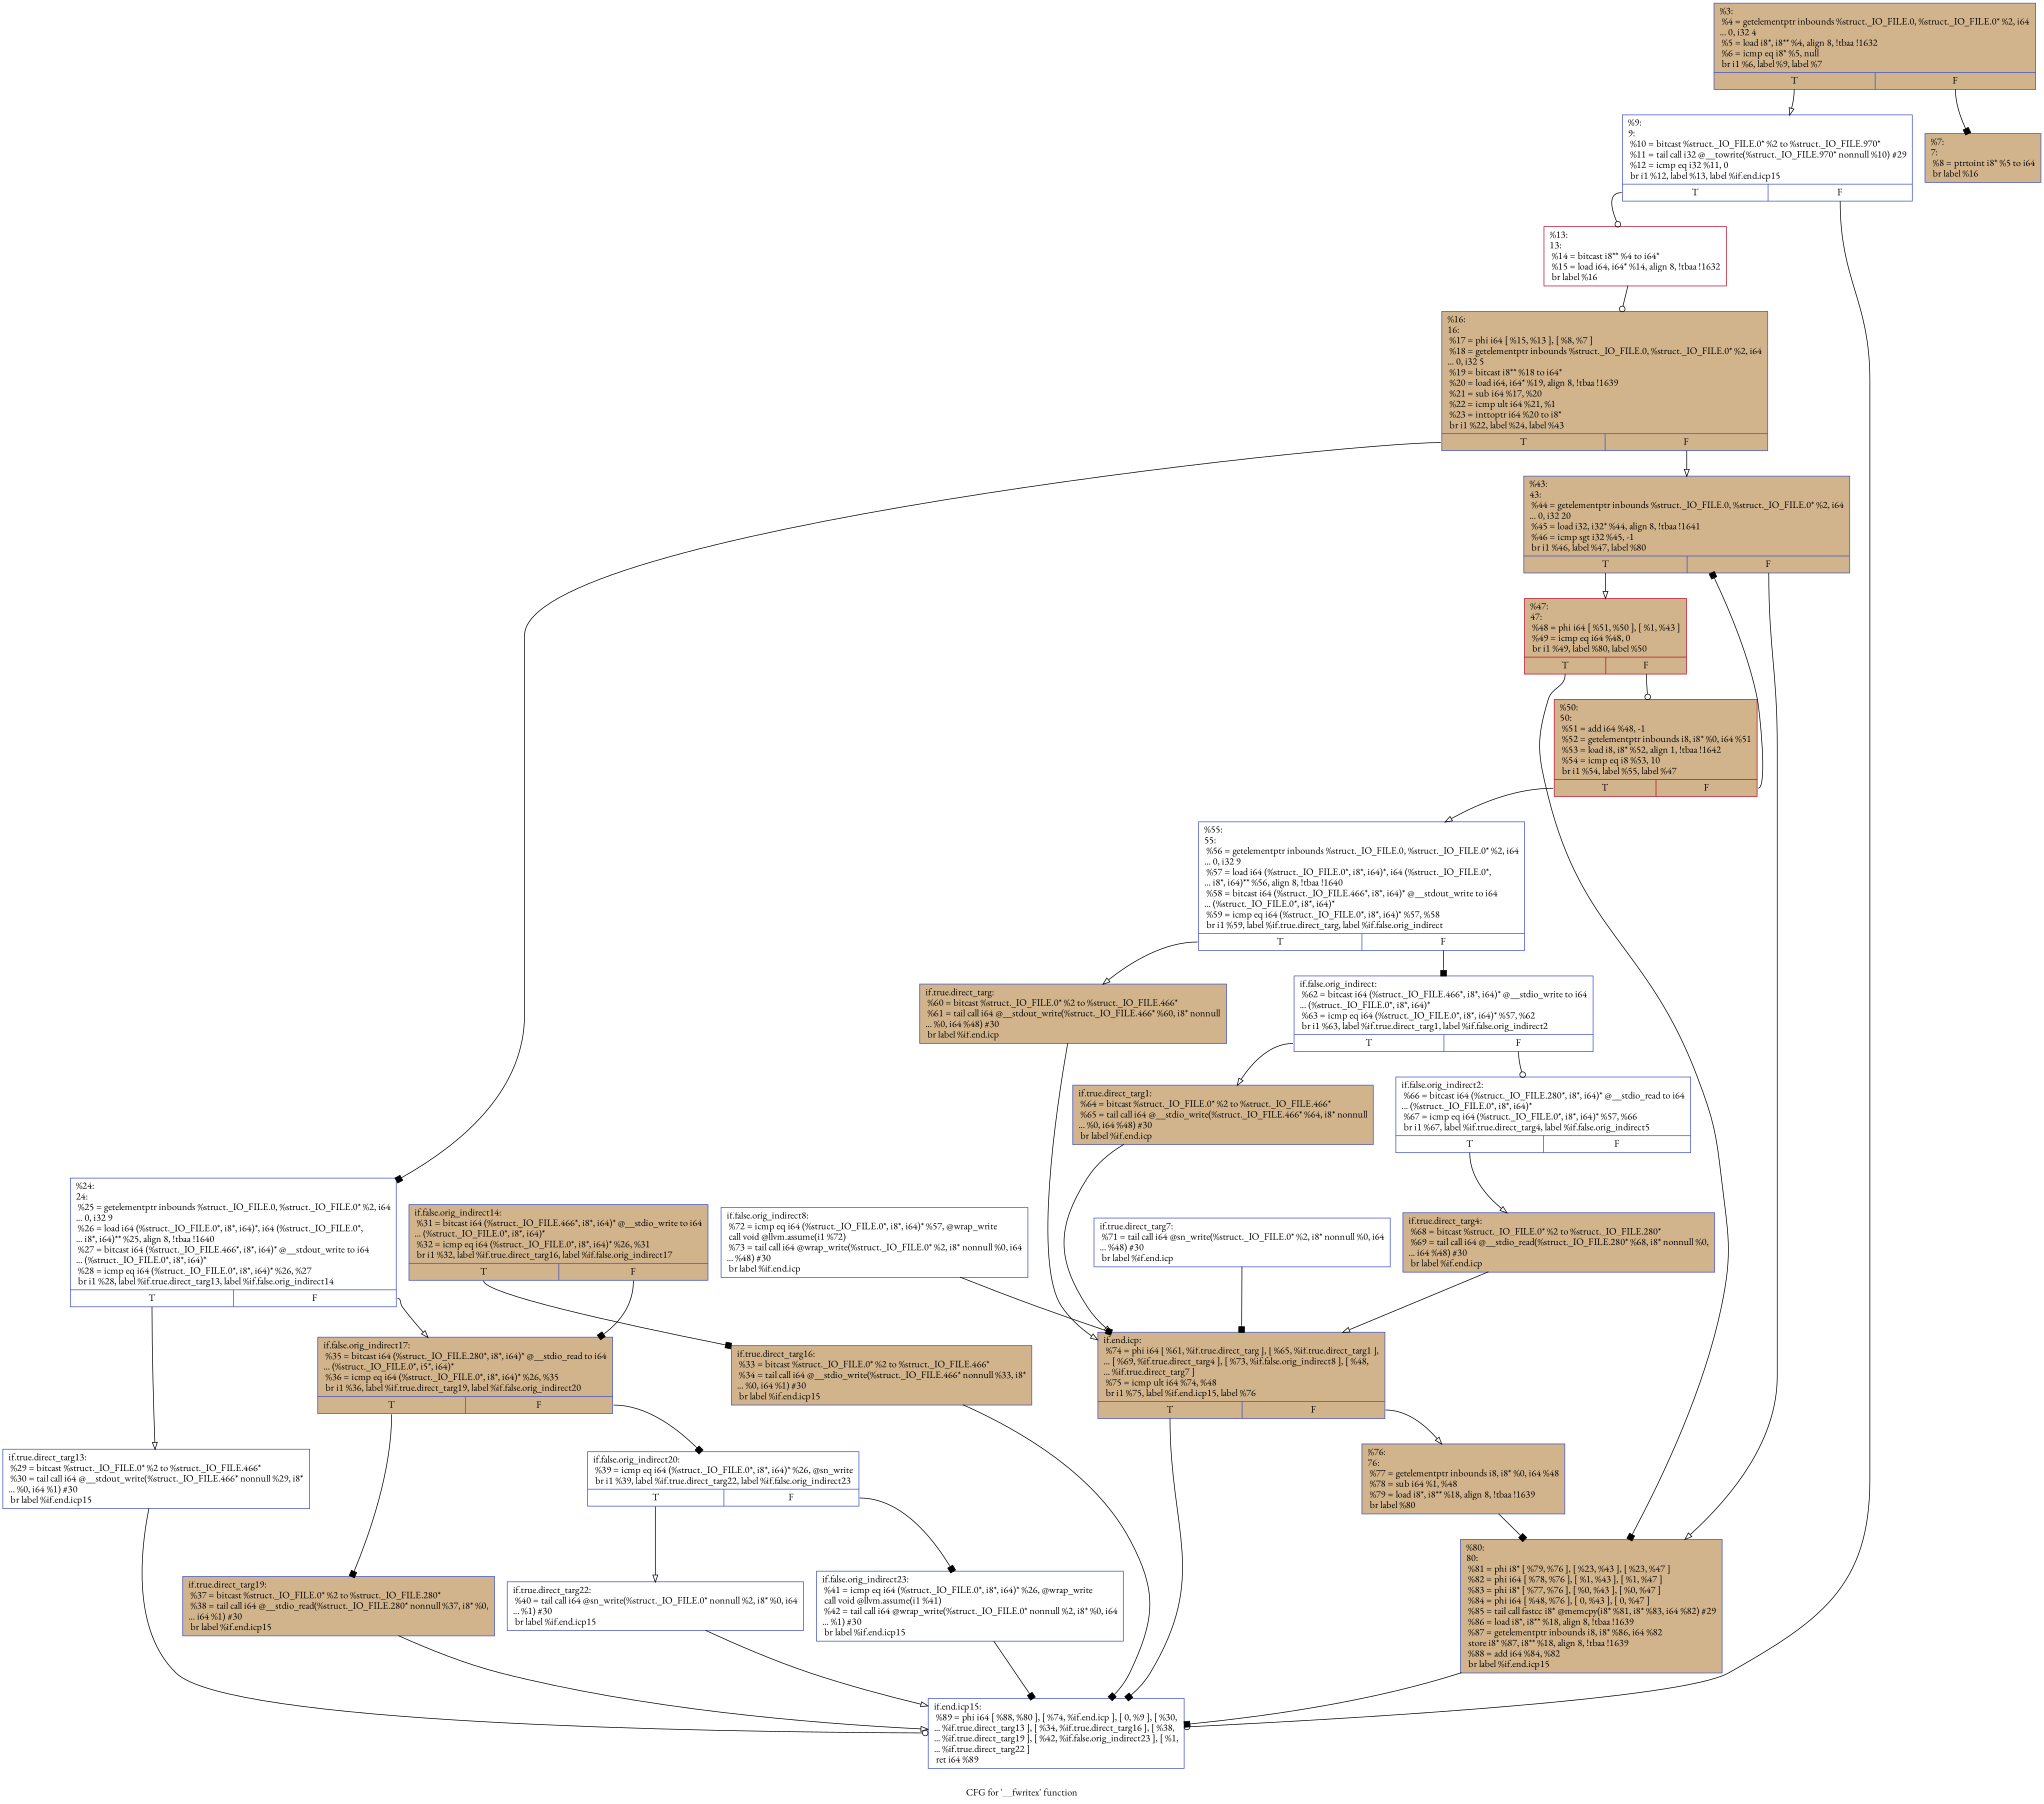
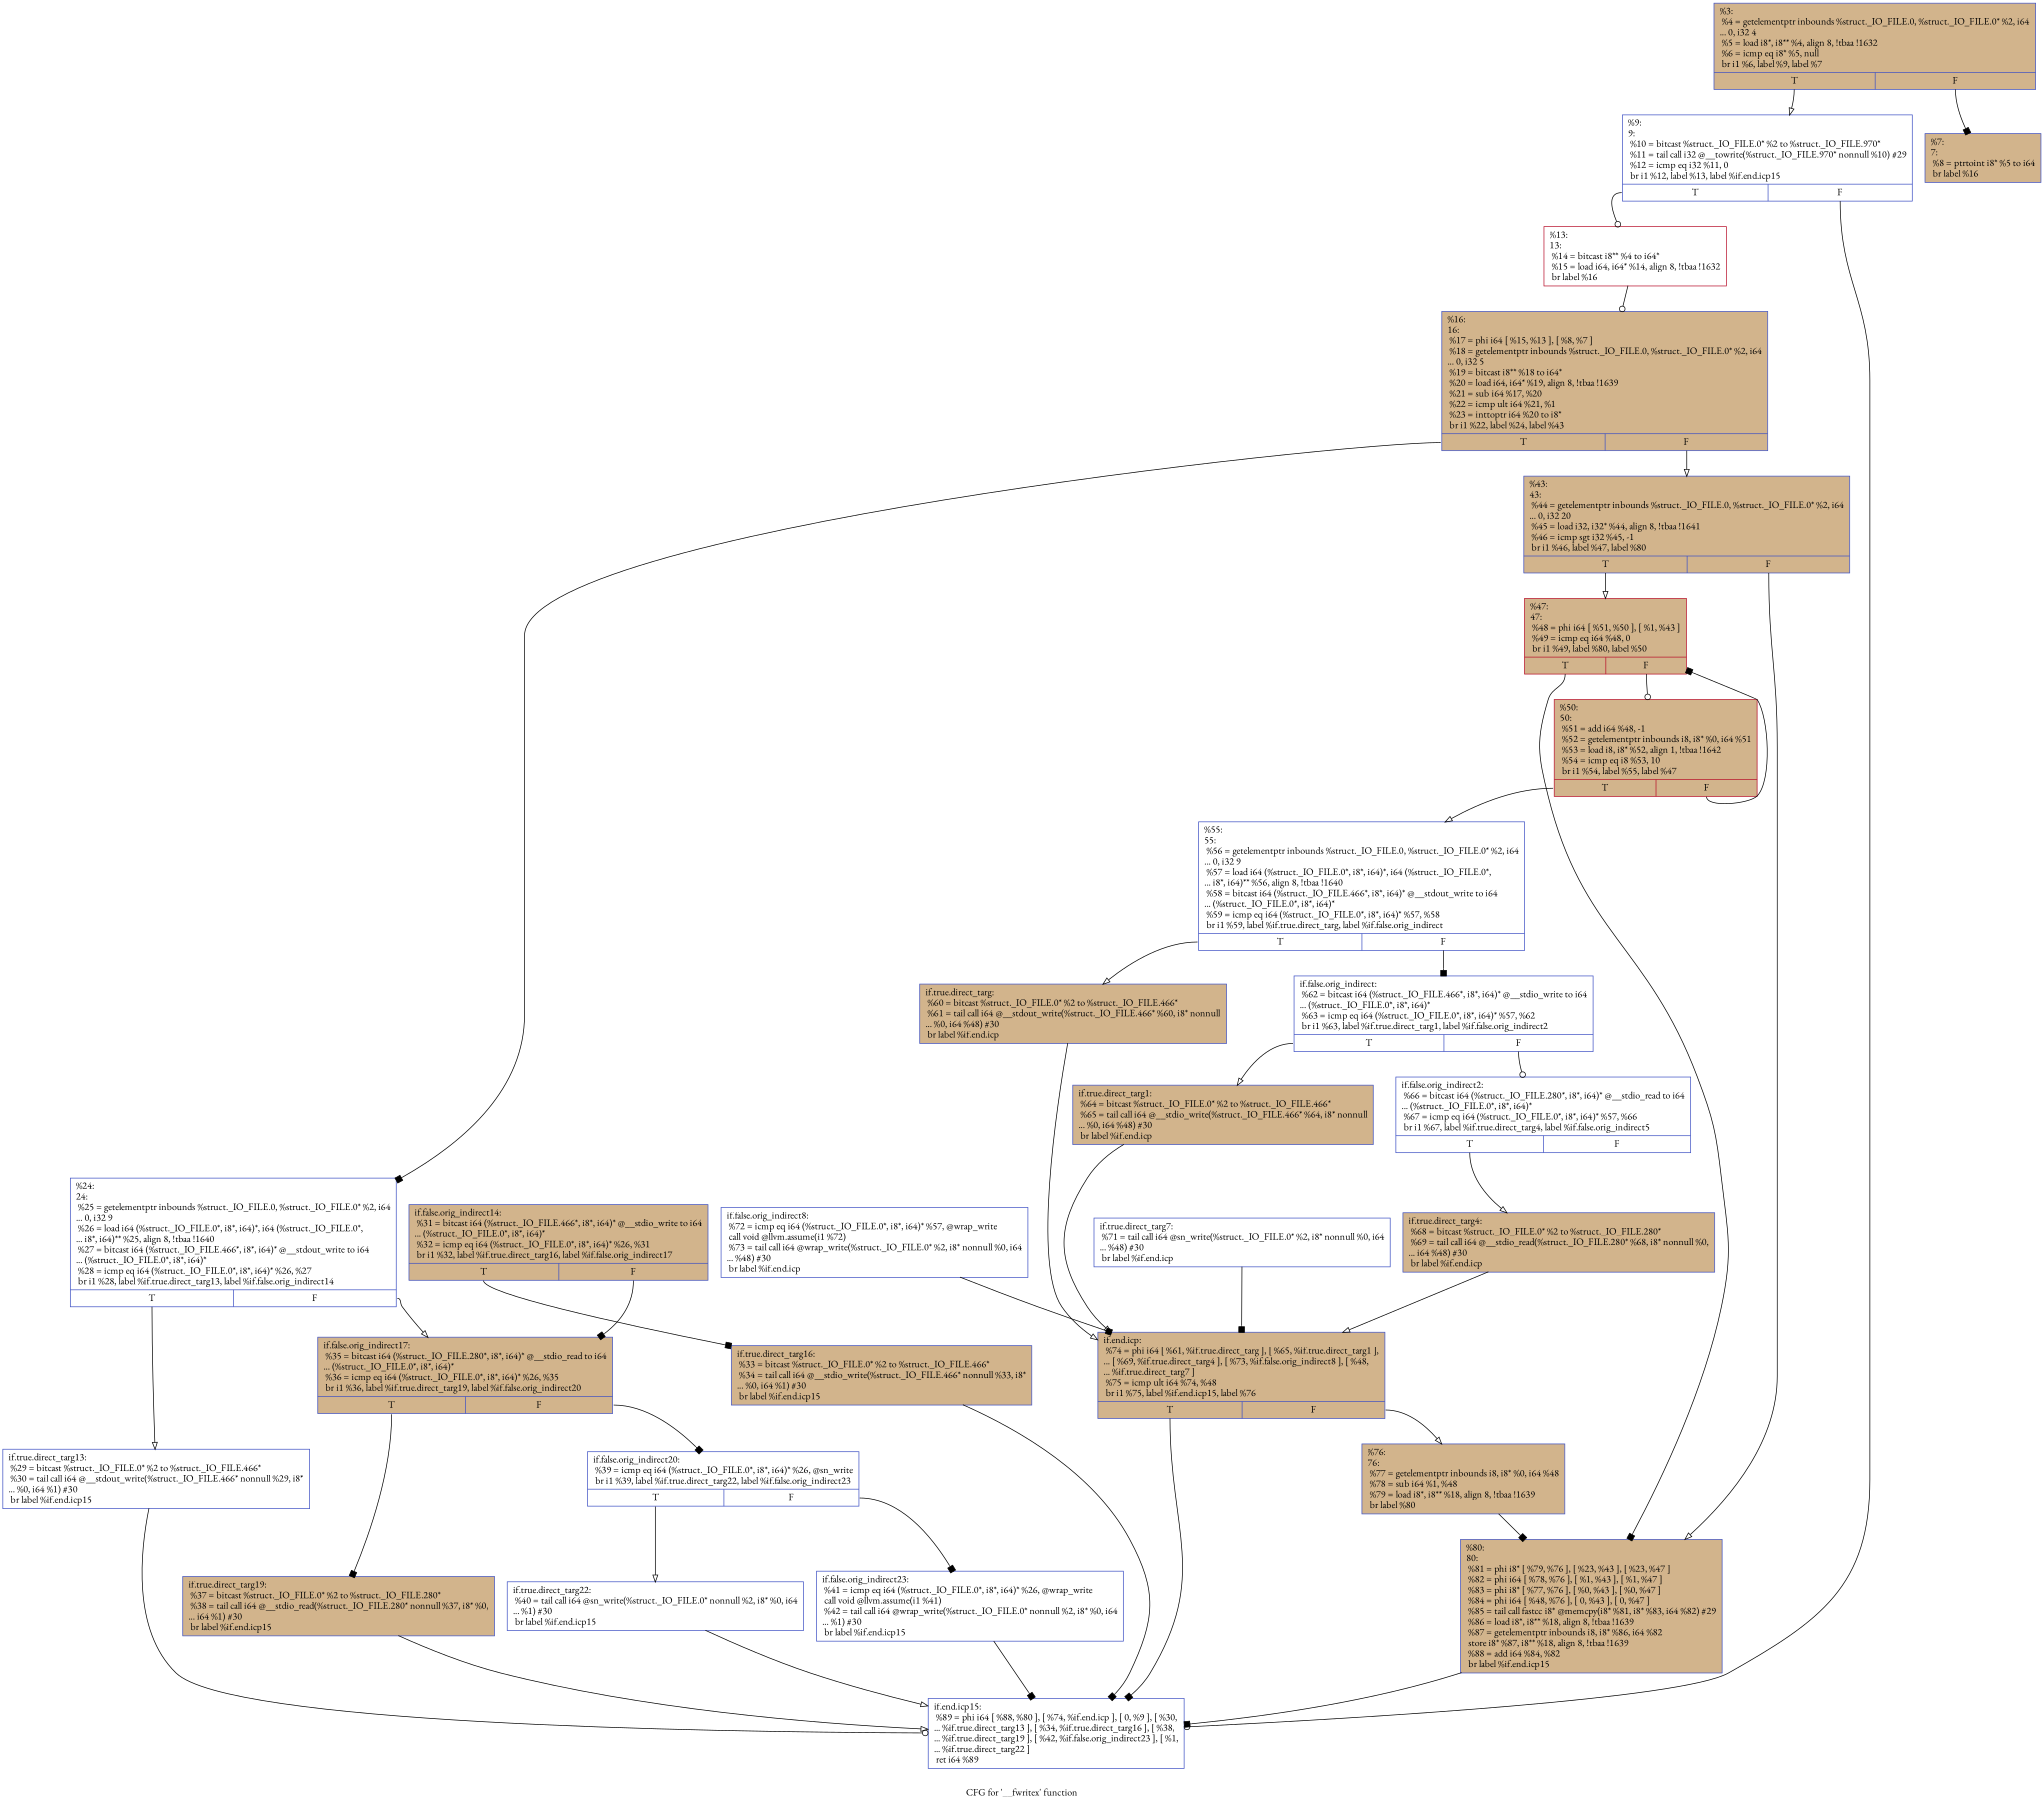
(1753, 681) -> (1767, 741)
(389, 1367) -> (389, 1367)
